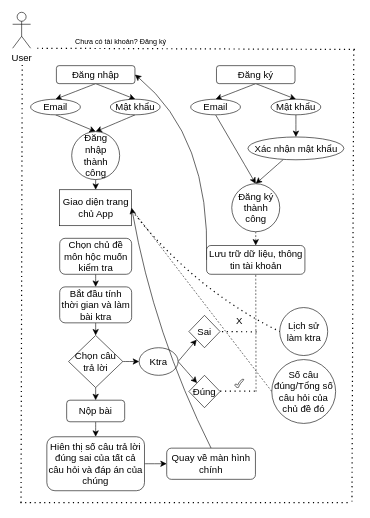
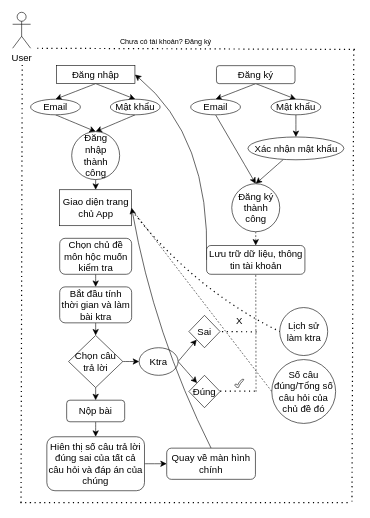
(120, 41) -> (165, 41)
(95, 75) -> (95, 75)
